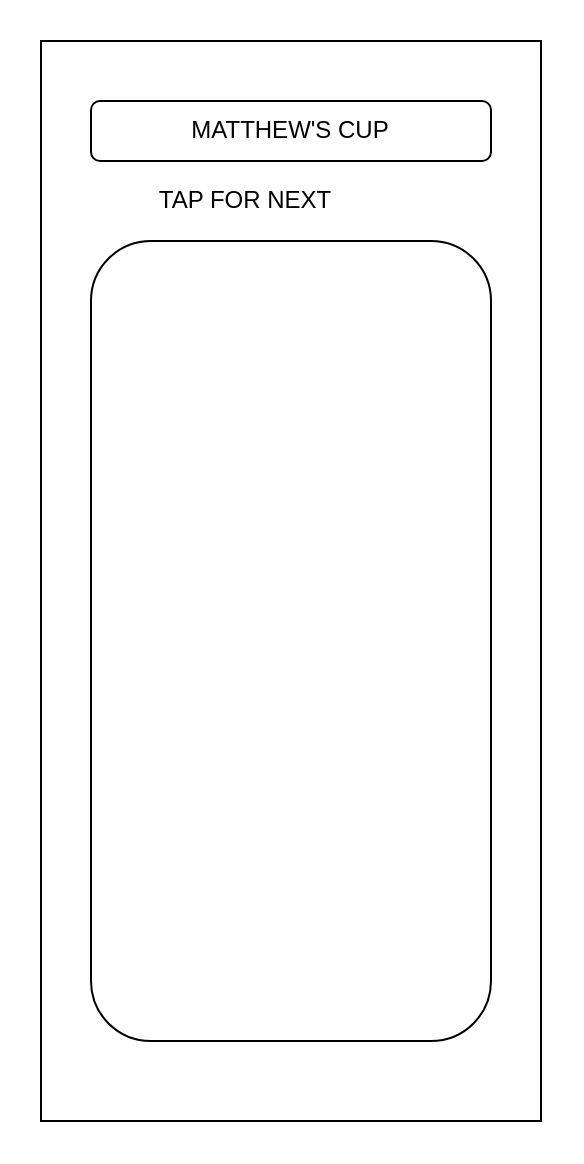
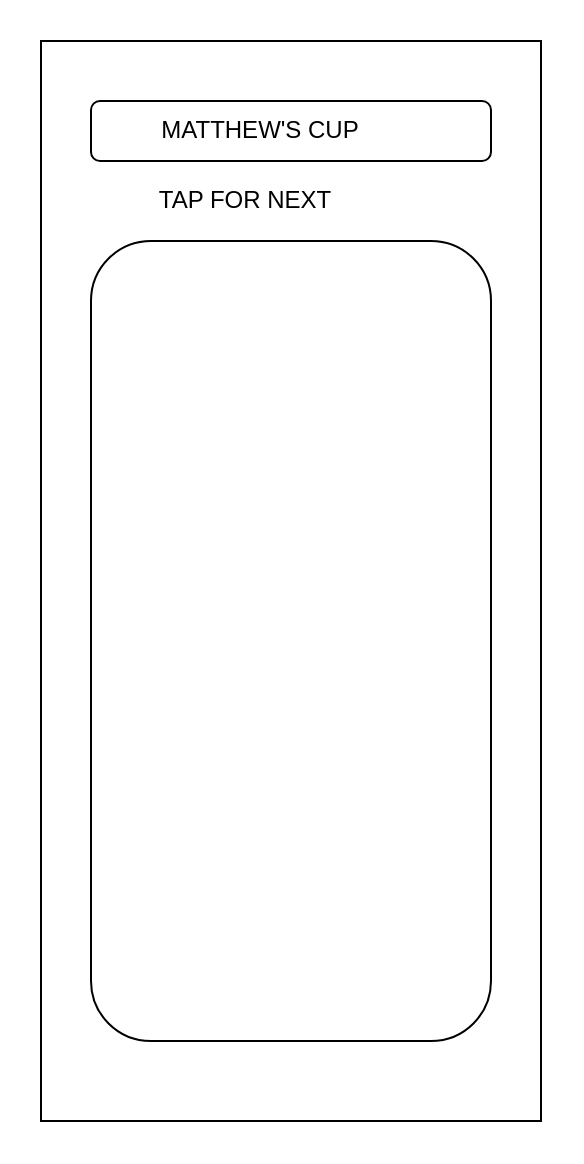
(291, 131) -> (261, 131)
